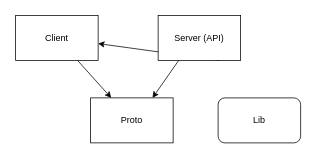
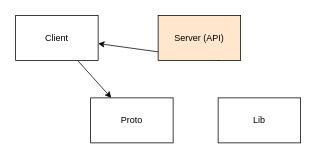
(199, 38) -> (199, 38)
(167, 77) -> none
(259, 120) -> (259, 120)
